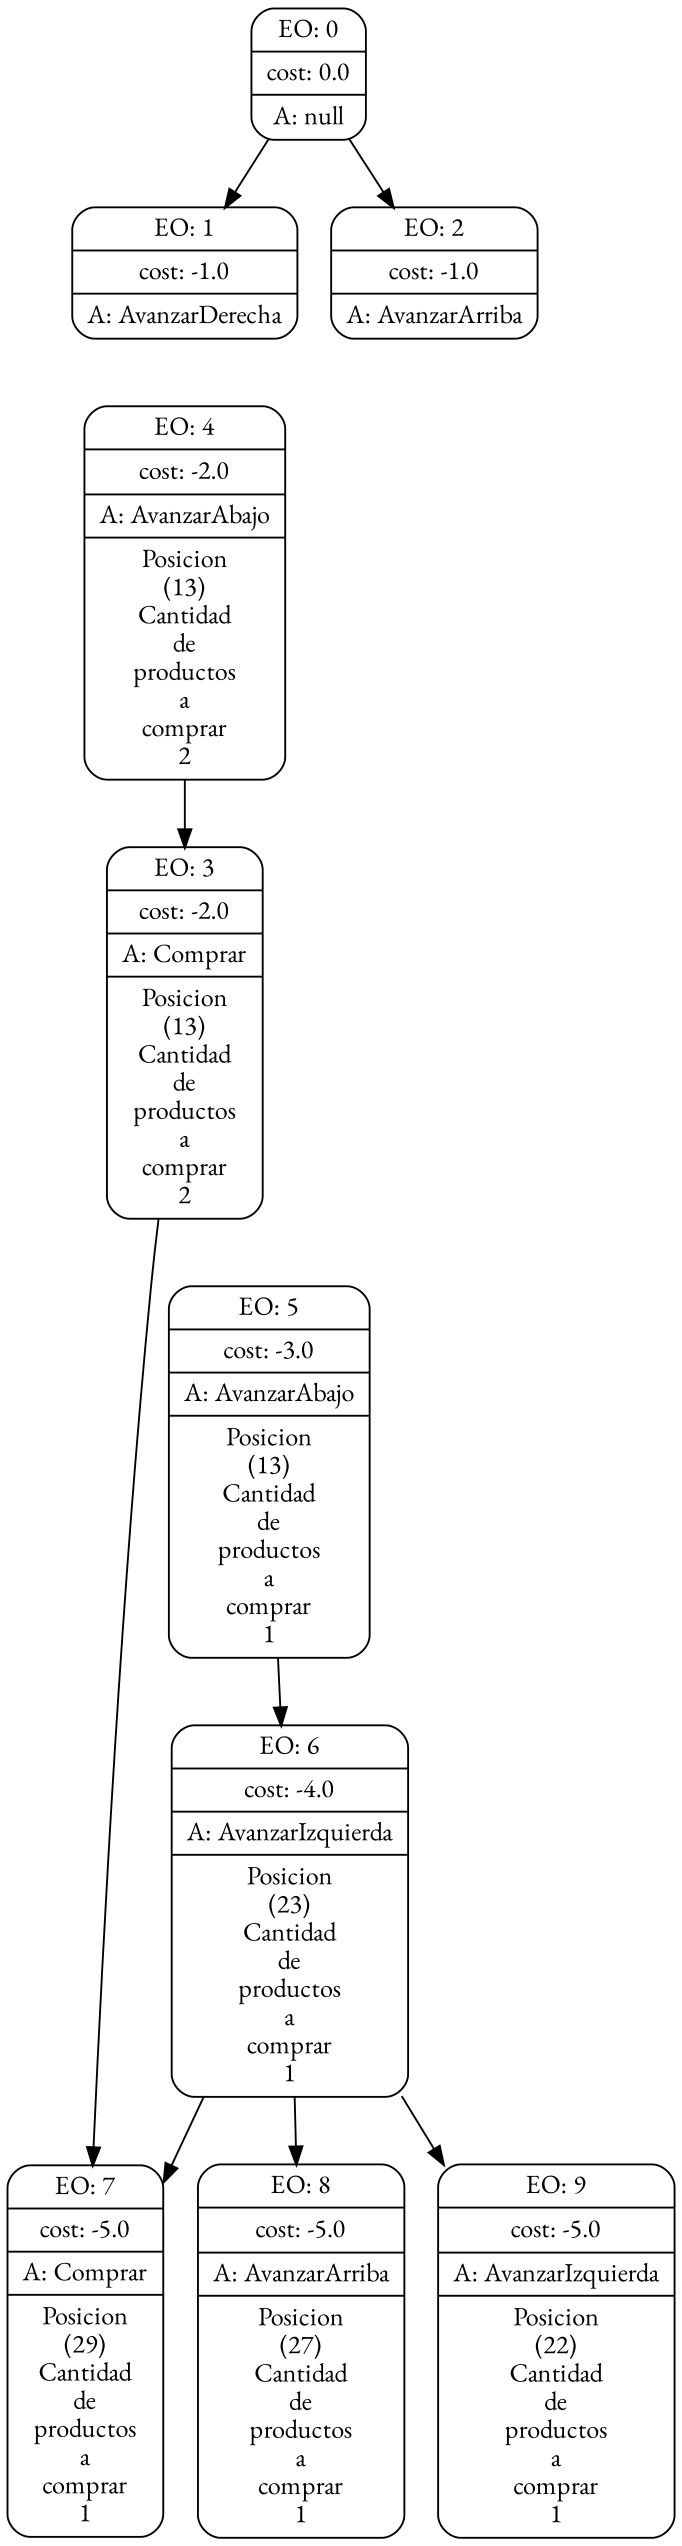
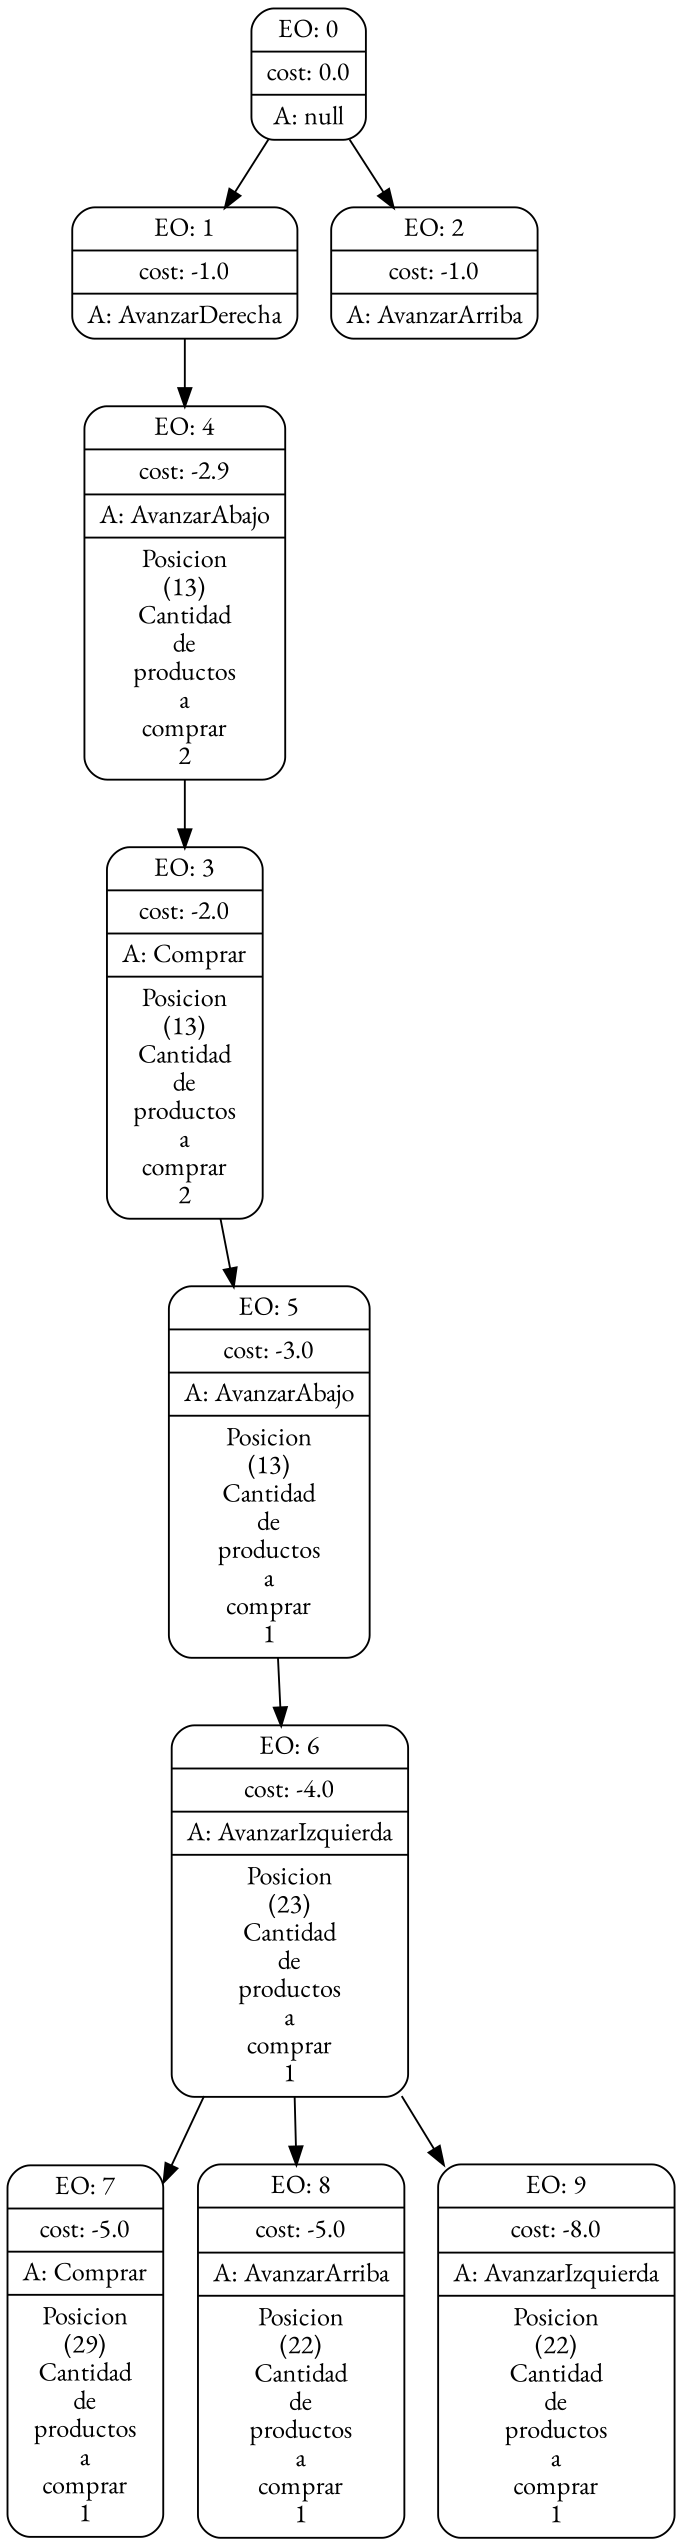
none -> (185, 363)
(185, 471) -> (185, 471)
(119, 1682) -> (225, 1243)
(556, 2229) -> (556, 2229)
(301, 2345) -> (301, 2345)
